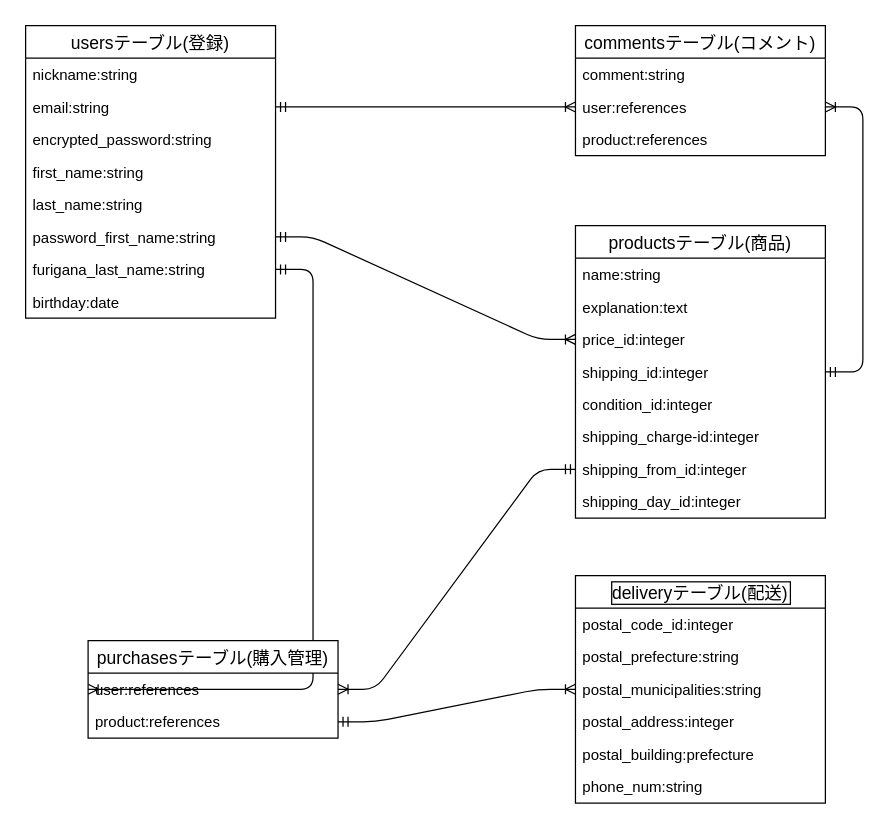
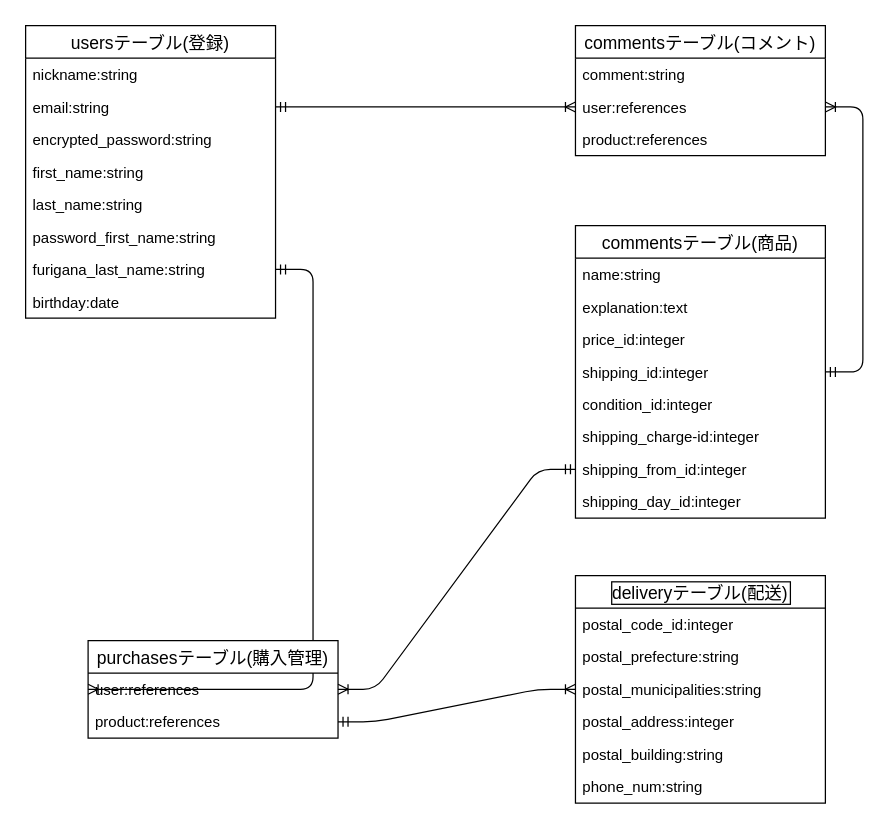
(700, 243) -> (700, 243)
(425, 288) -> none
(682, 755) -> (663, 755)
